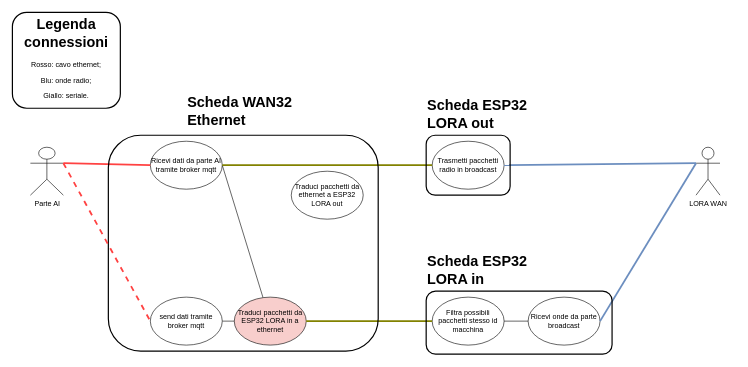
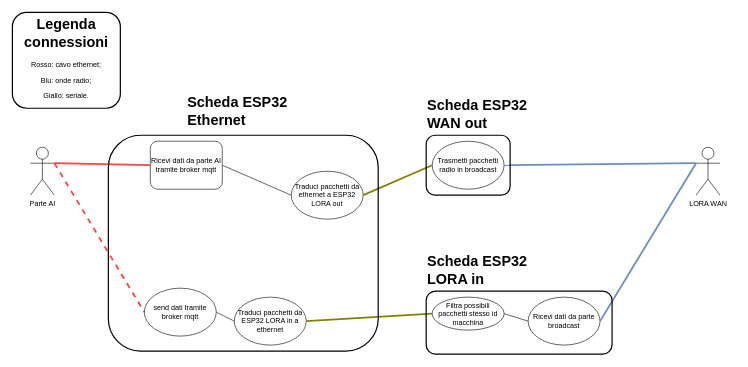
(228, 99) -> (228, 99)
(467, 102) -> (465, 102)
(186, 165) -> (186, 165)
(329, 165) -> (398, 180)
(47, 171) -> (42, 171)
(243, 232) -> (258, 181)
(186, 321) -> (180, 312)
(270, 321) -> (270, 321)
(468, 321) -> (468, 314)
(564, 321) -> (564, 321)
